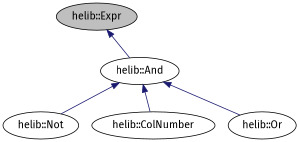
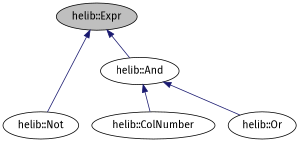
(87, 100) -> (67, 74)
